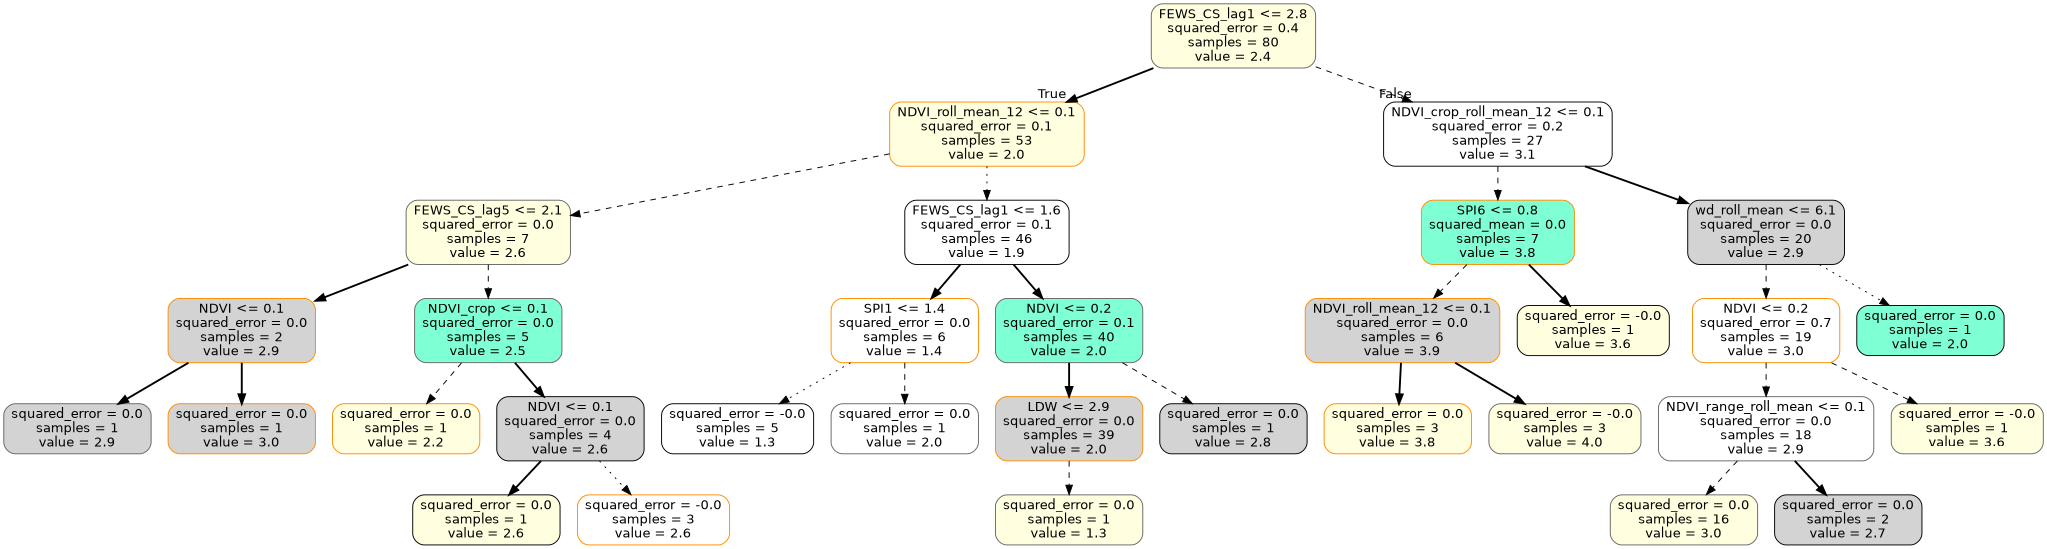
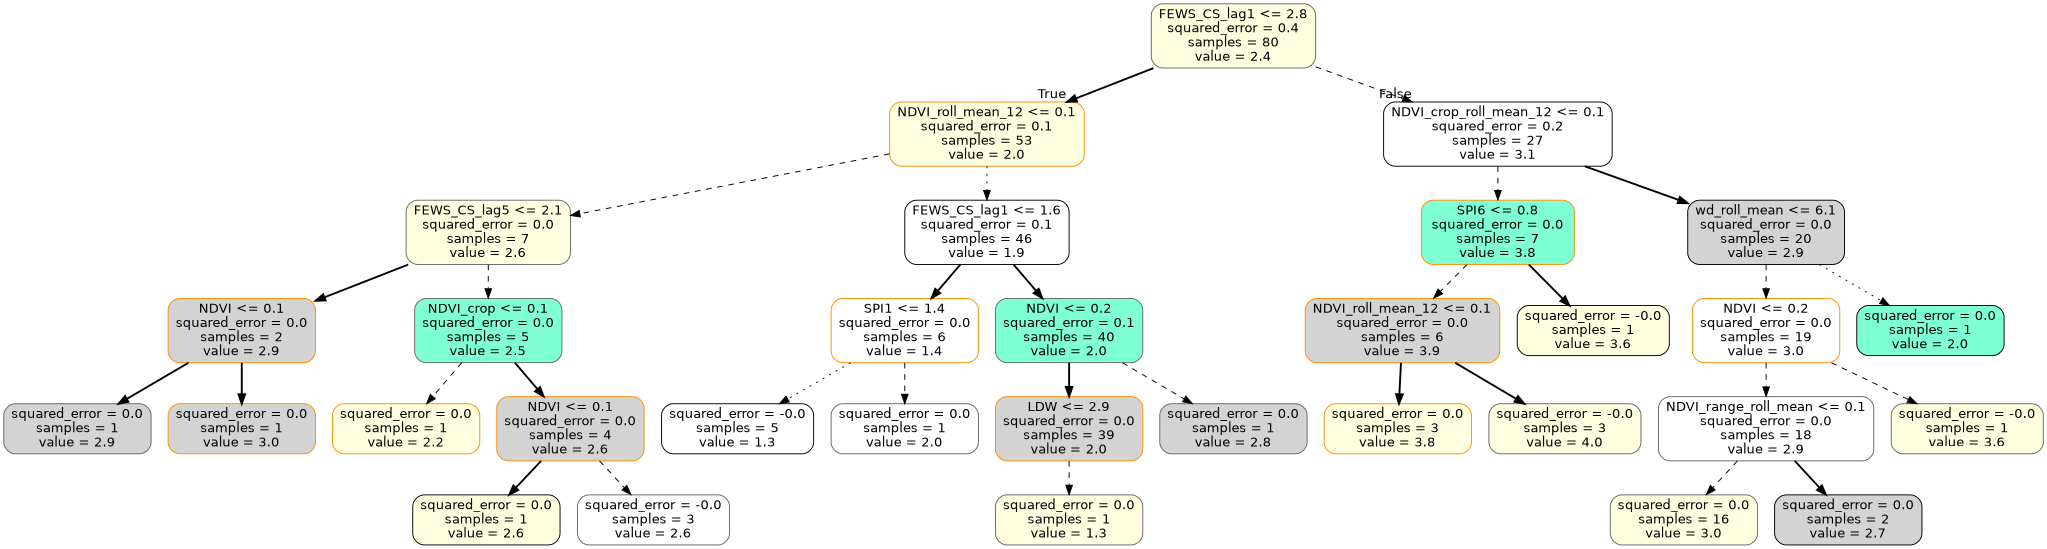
(1498, 232) -> (1498, 232)
(1766, 331) -> (1766, 331)
(570, 429) -> (570, 429)
(1233, 429) -> (1233, 429)
(612, 474) -> (612, 474)
(654, 520) -> (654, 520)
